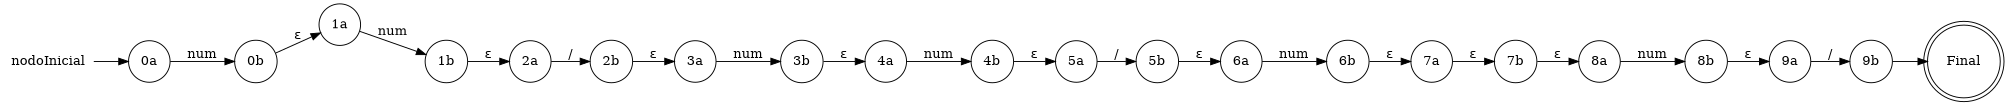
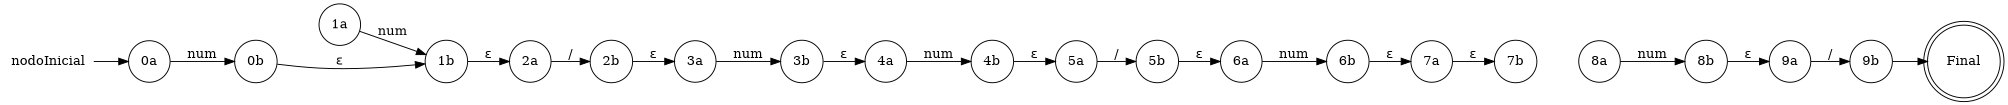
(294, 45) -> (346, 69)
(1553, 61) -> none
